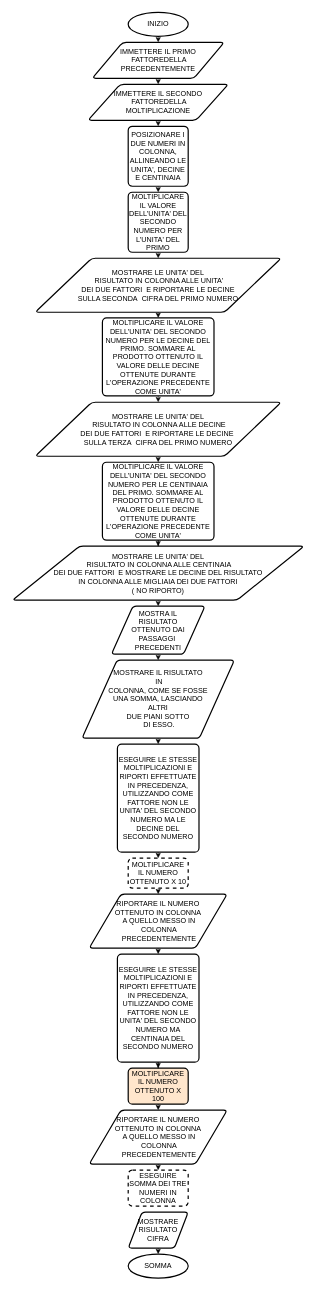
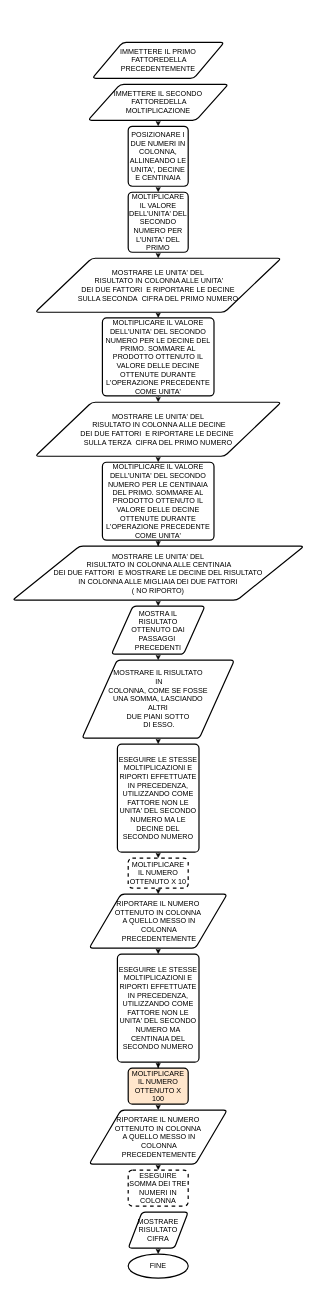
(158, 24) -> none
(158, 37) -> none
(158, 79) -> none
(158, 1266) -> (158, 1266)
